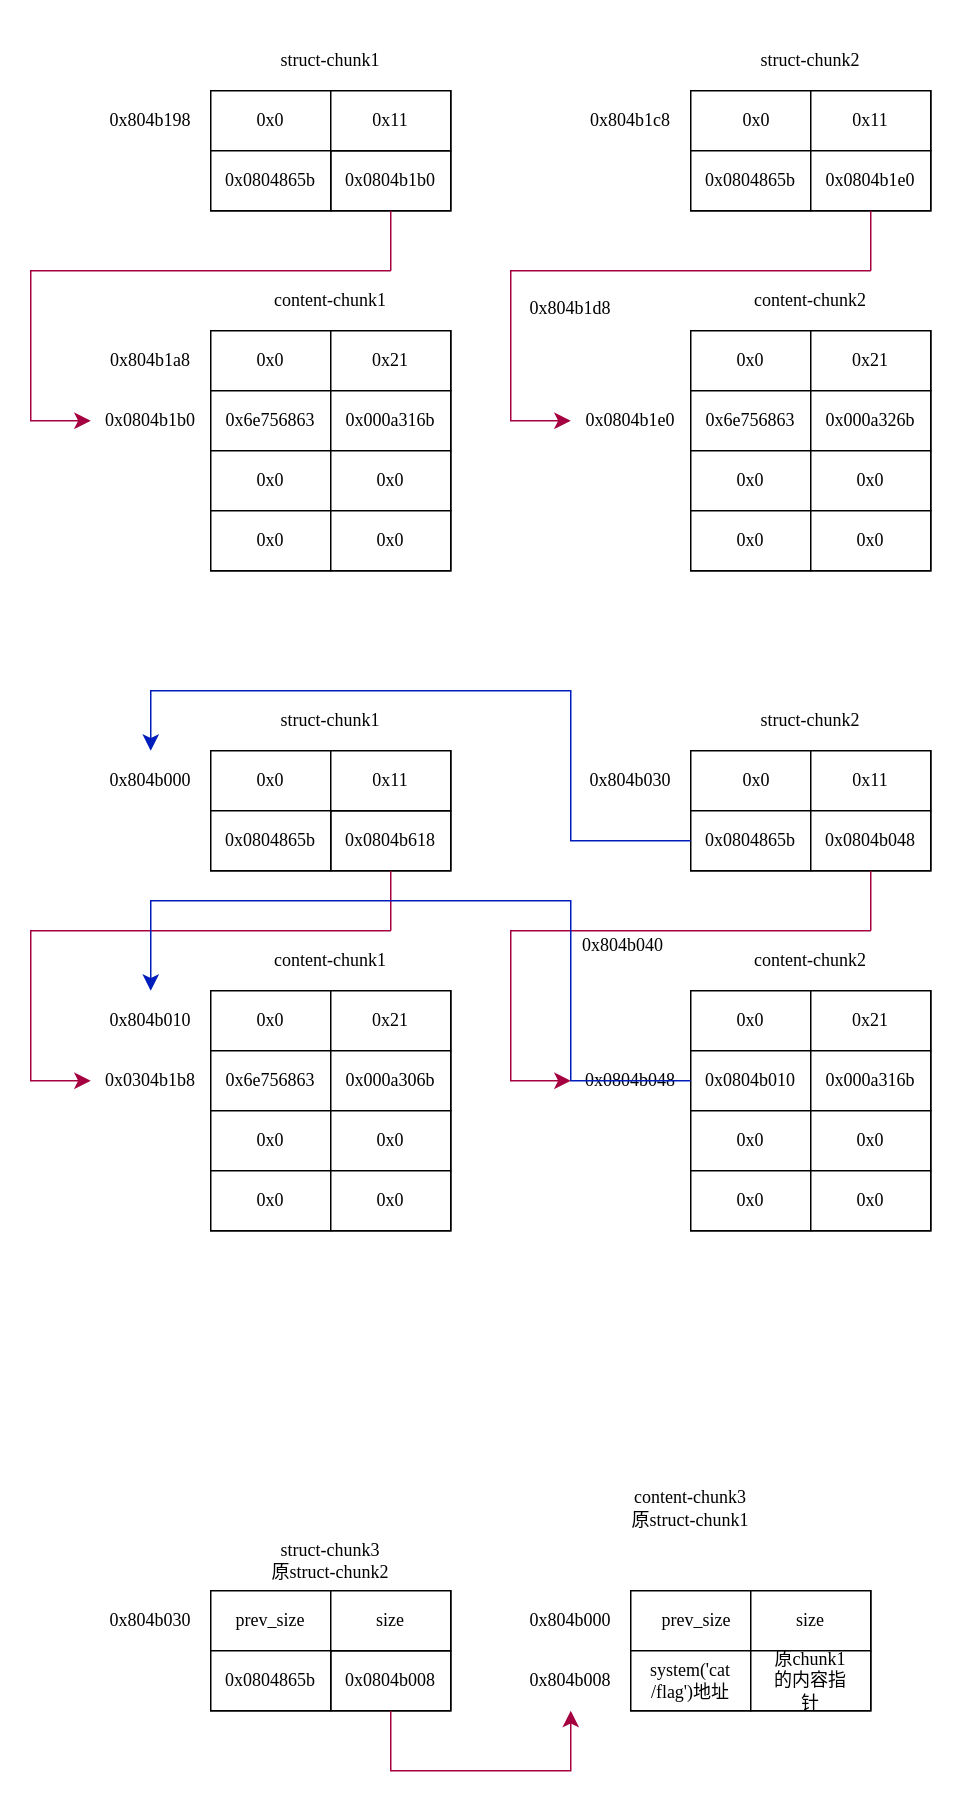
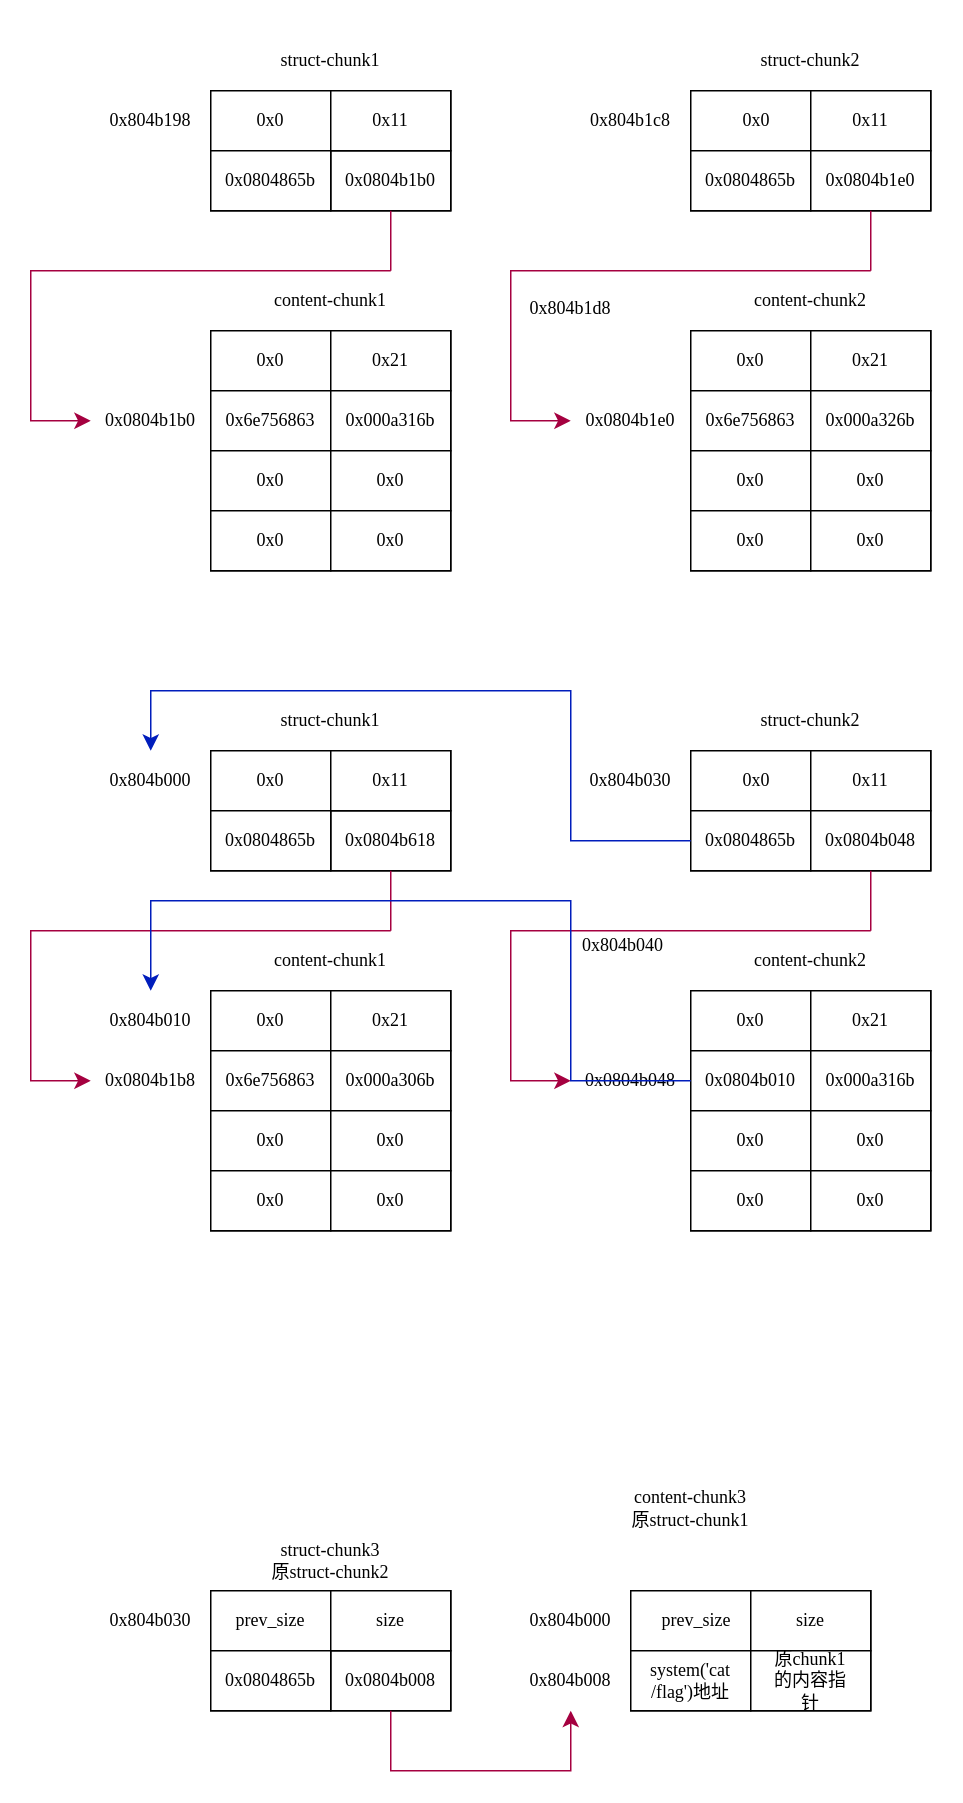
(151, 361) -> none
(151, 1081) -> (151, 1081)
